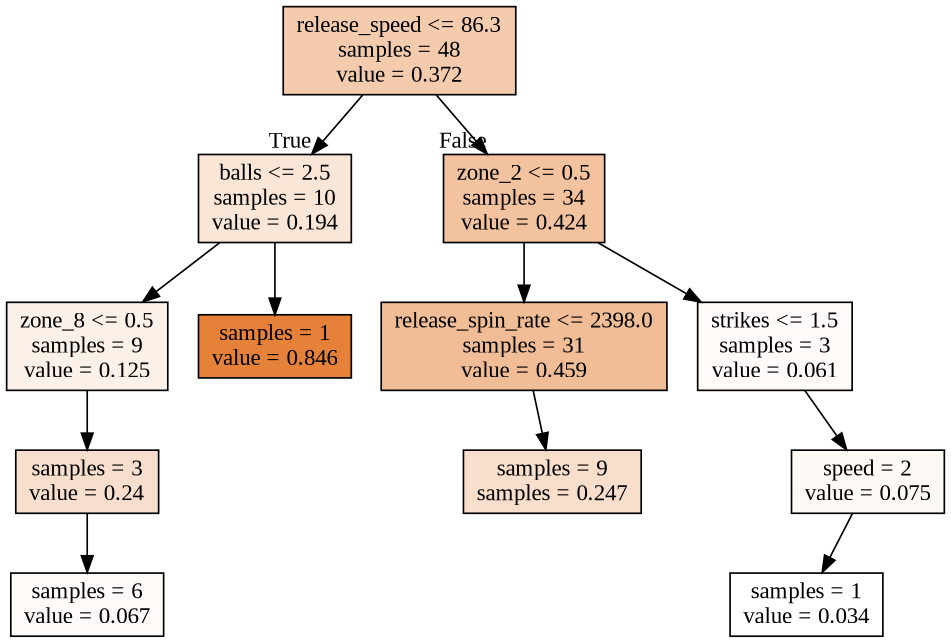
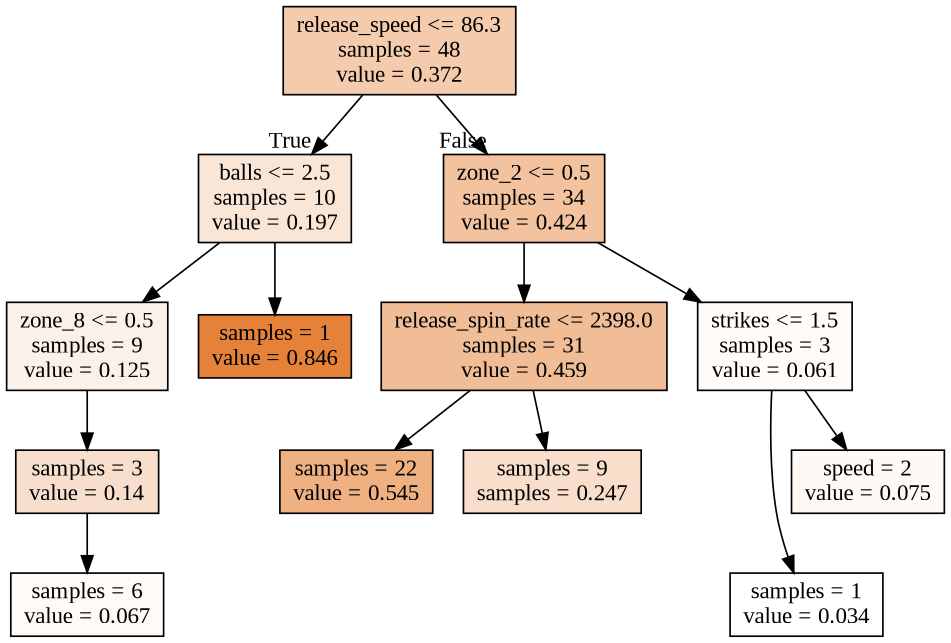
(275, 199) -> (275, 199)
(87, 482) -> (87, 482)
none -> (356, 482)
(841, 535) -> (772, 475)
